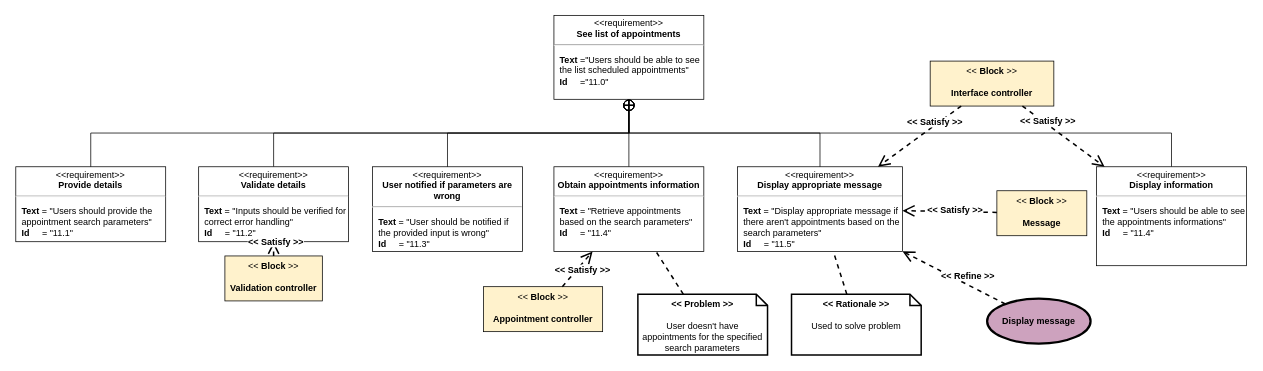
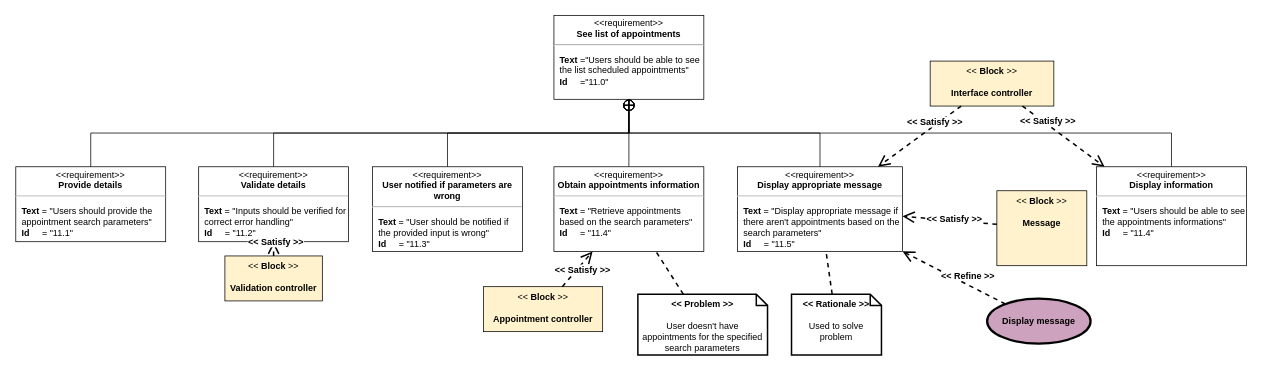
(1042, 213) -> (1042, 228)
(857, 325) -> (837, 325)
